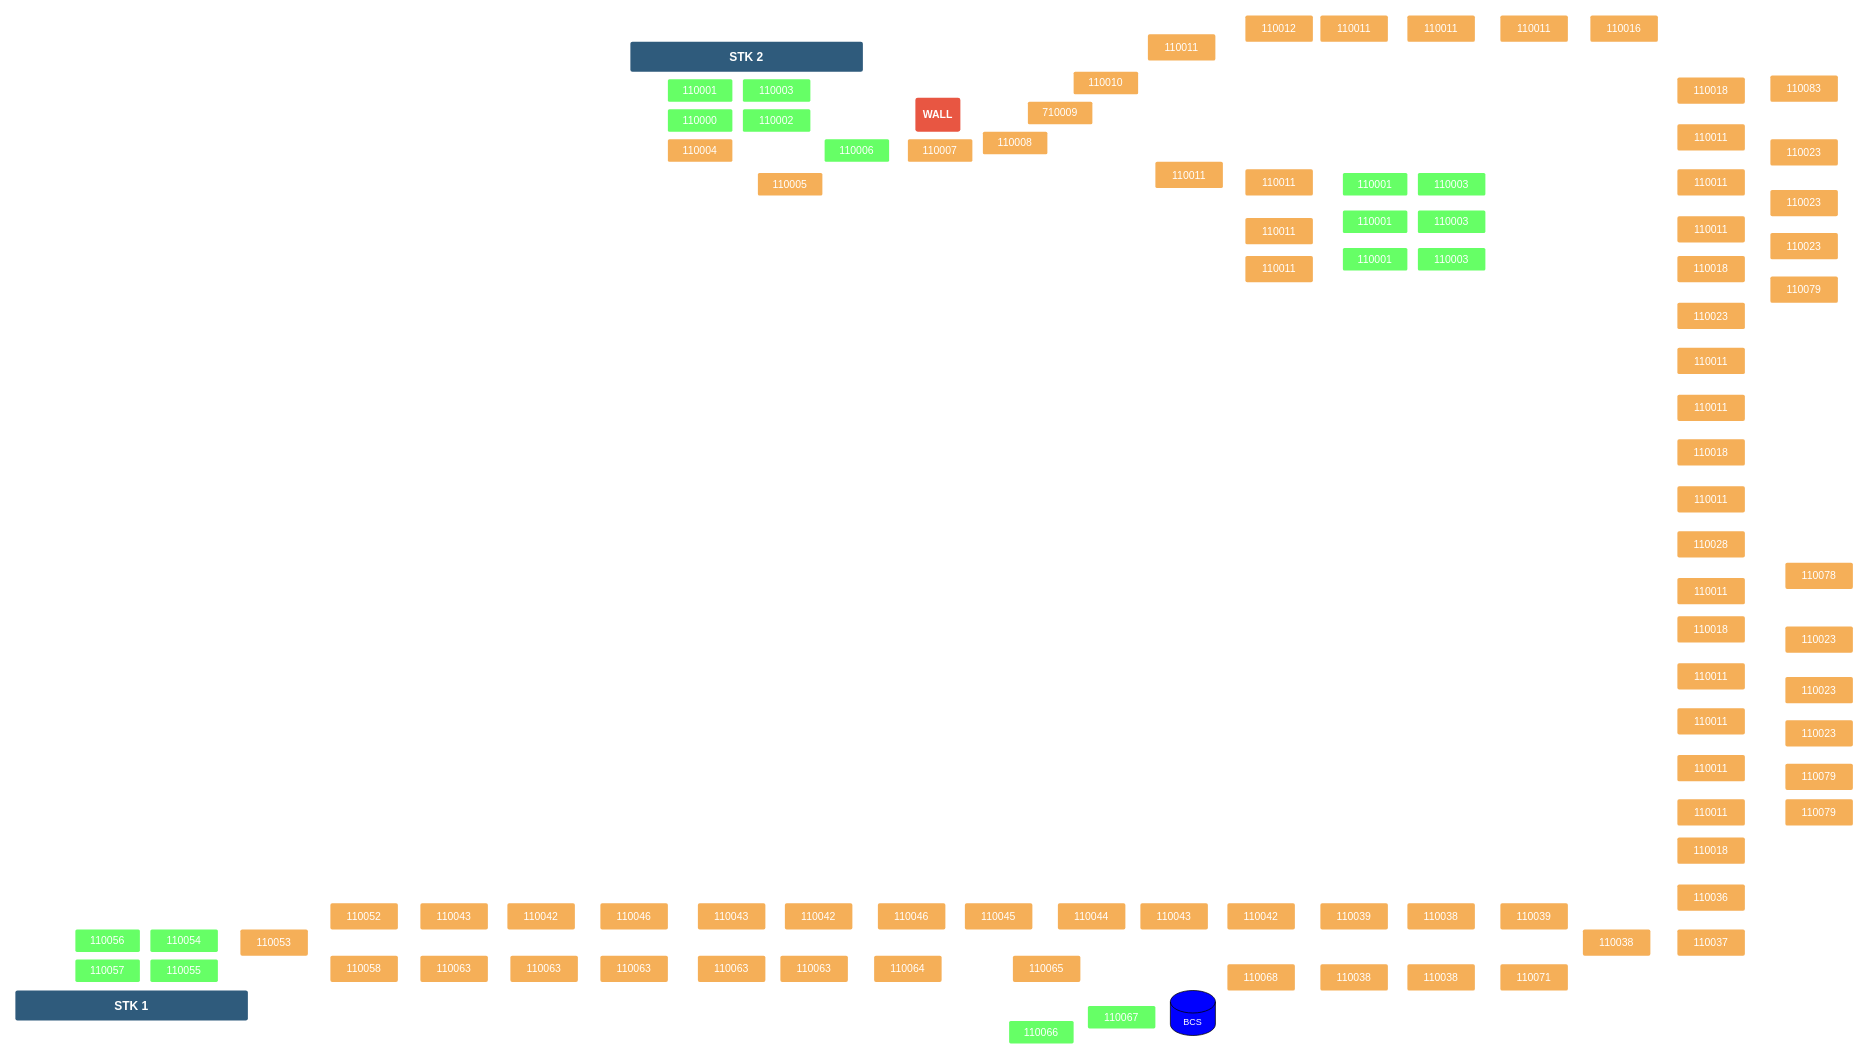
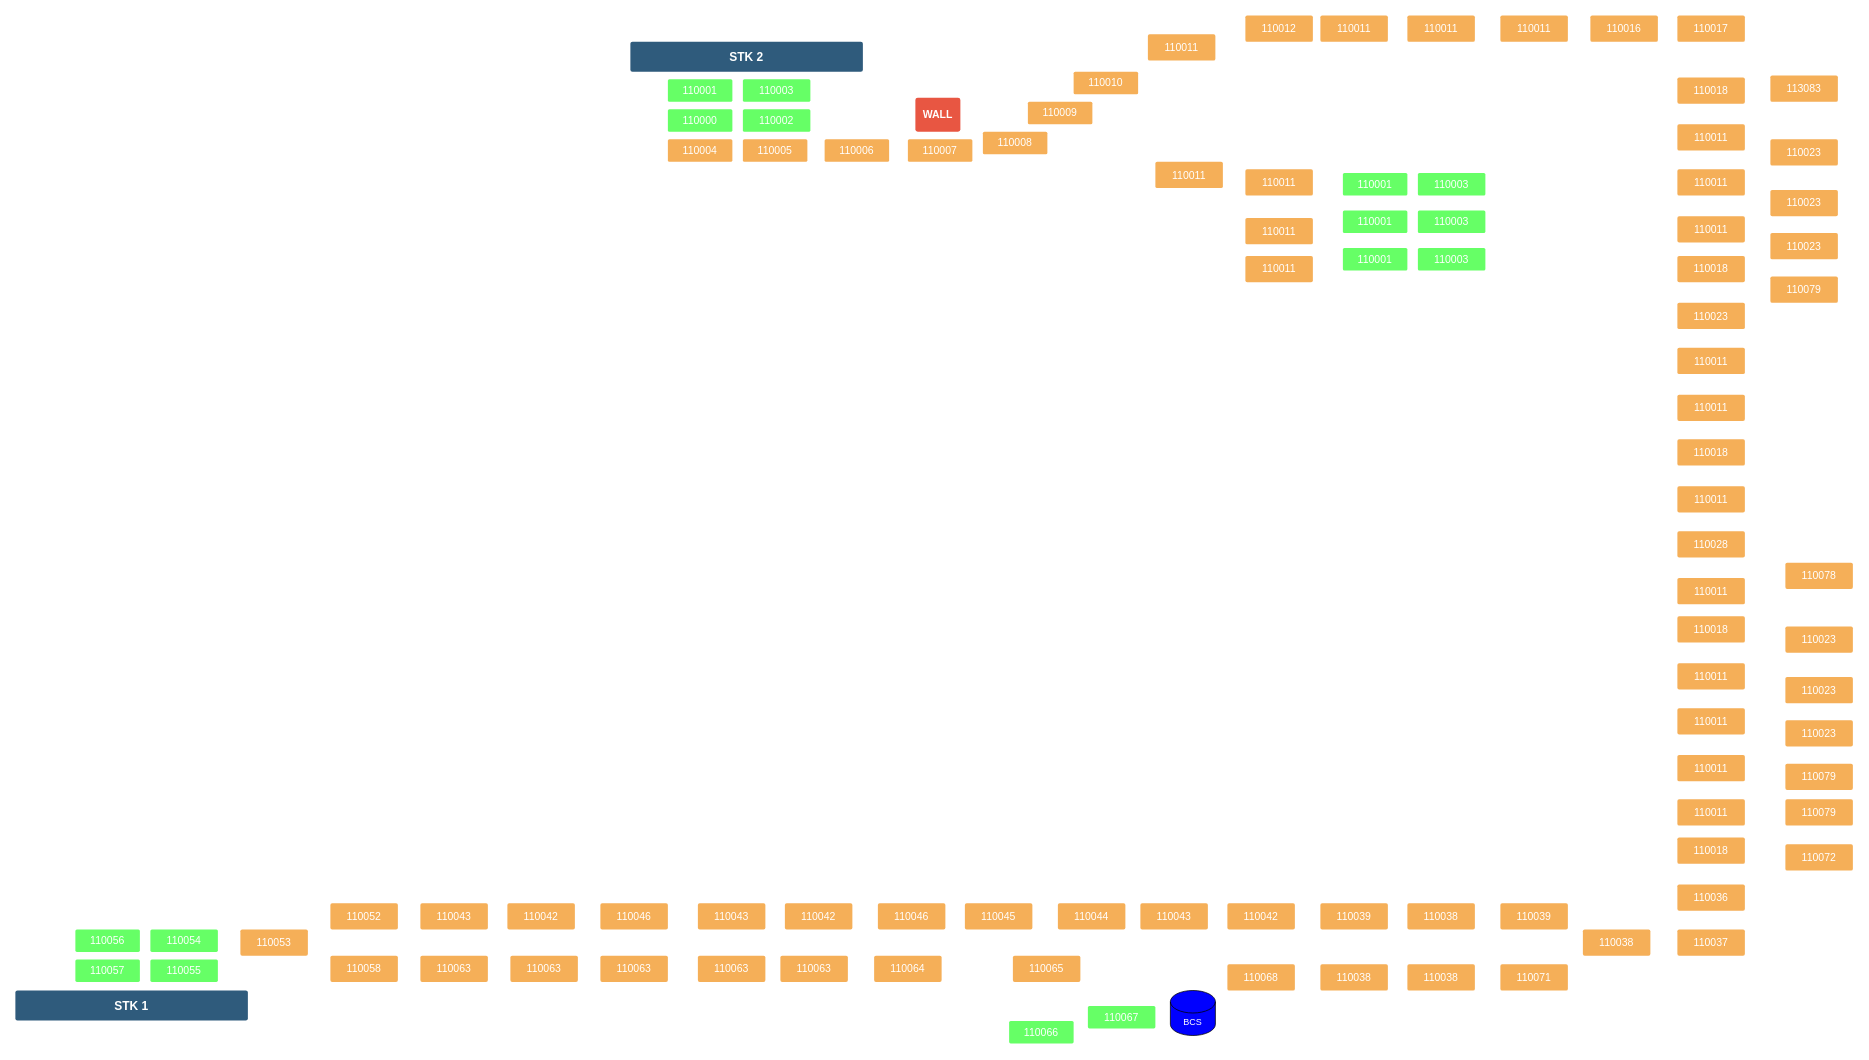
none -> (1711, 29)
(1804, 89) -> (1804, 89)
(1060, 113) -> (1060, 113)
(857, 150) -> (857, 150)
(790, 184) -> (775, 150)
none -> (1819, 857)
